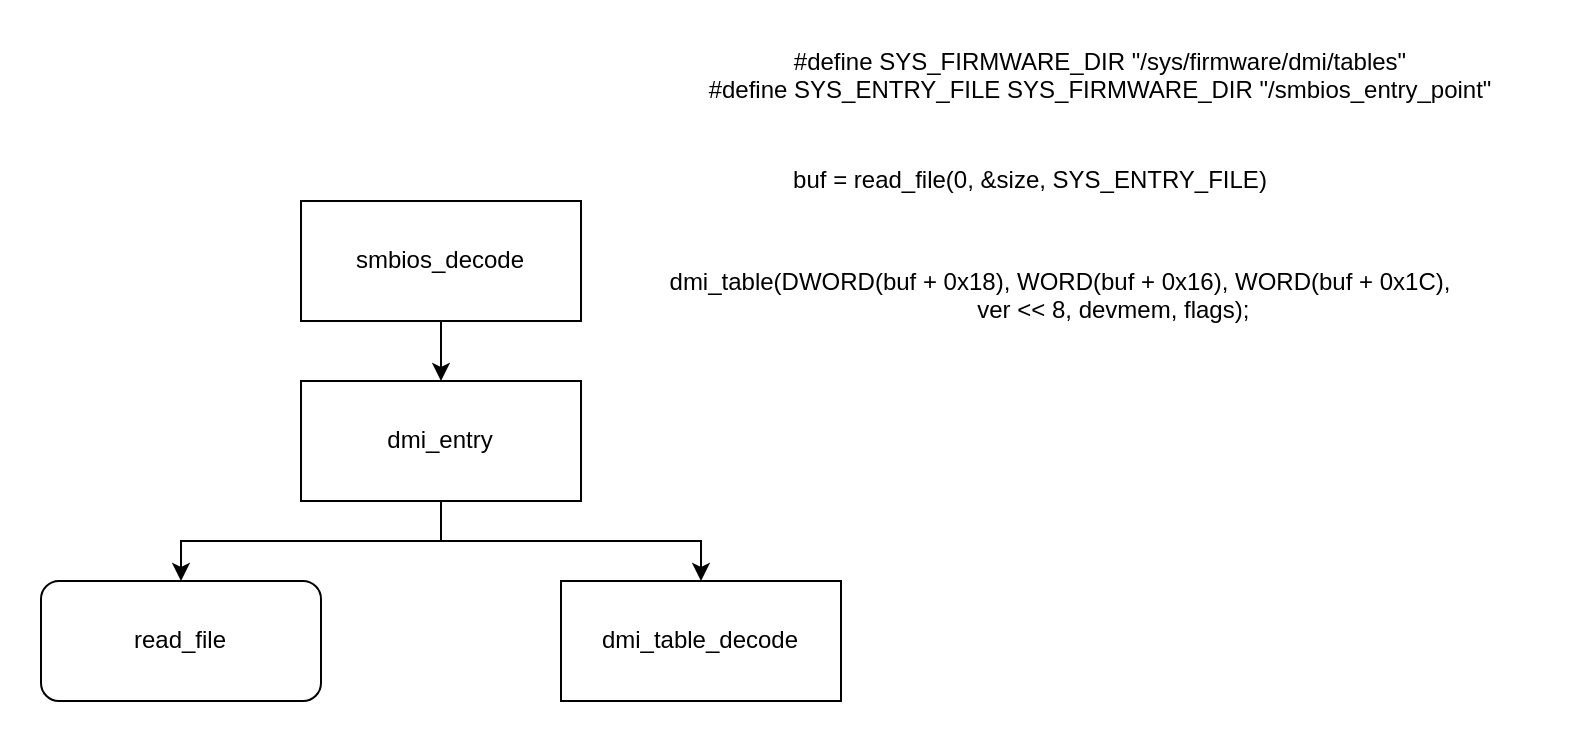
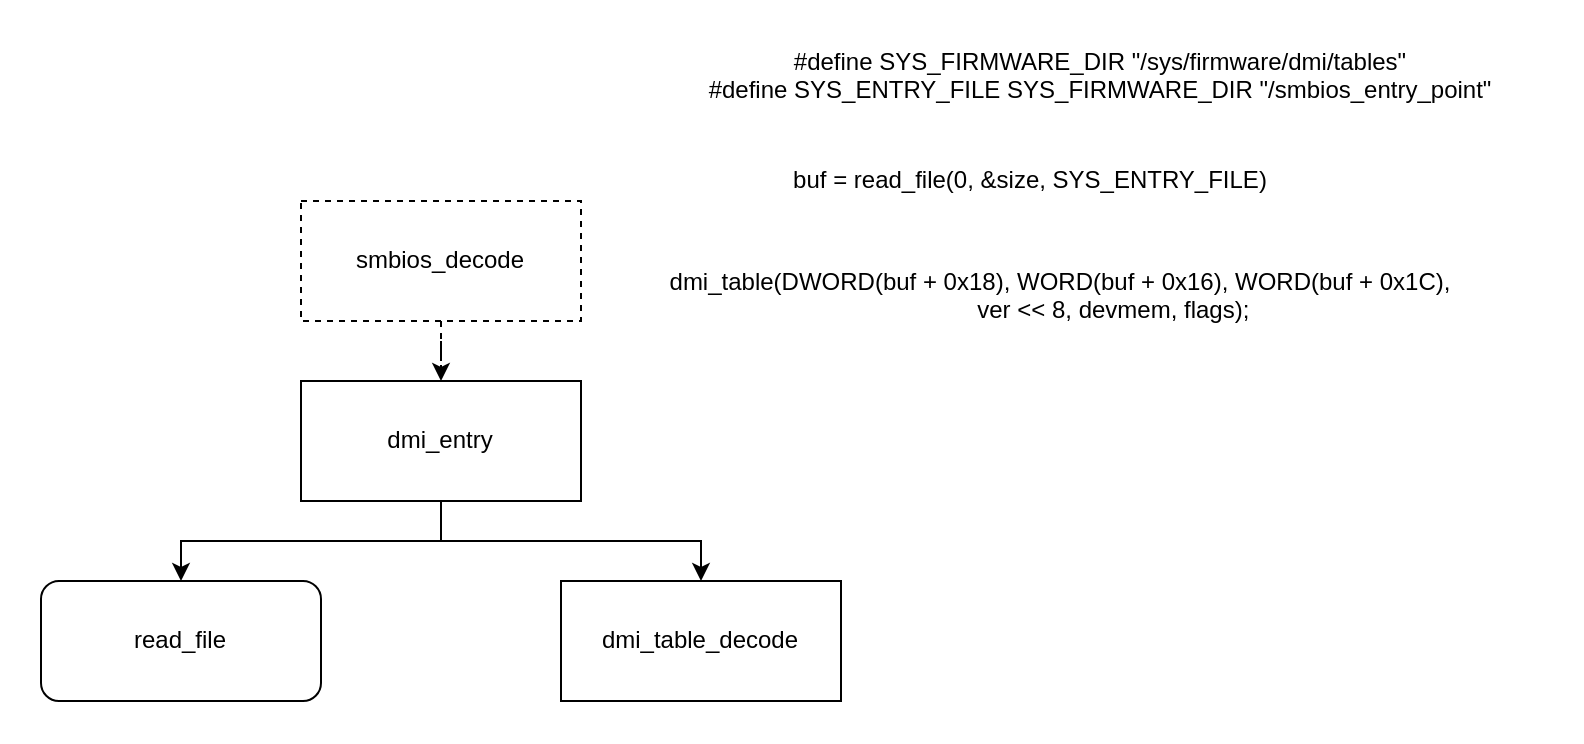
(441, 261) -> (441, 261)
(441, 331) -> (441, 331)
